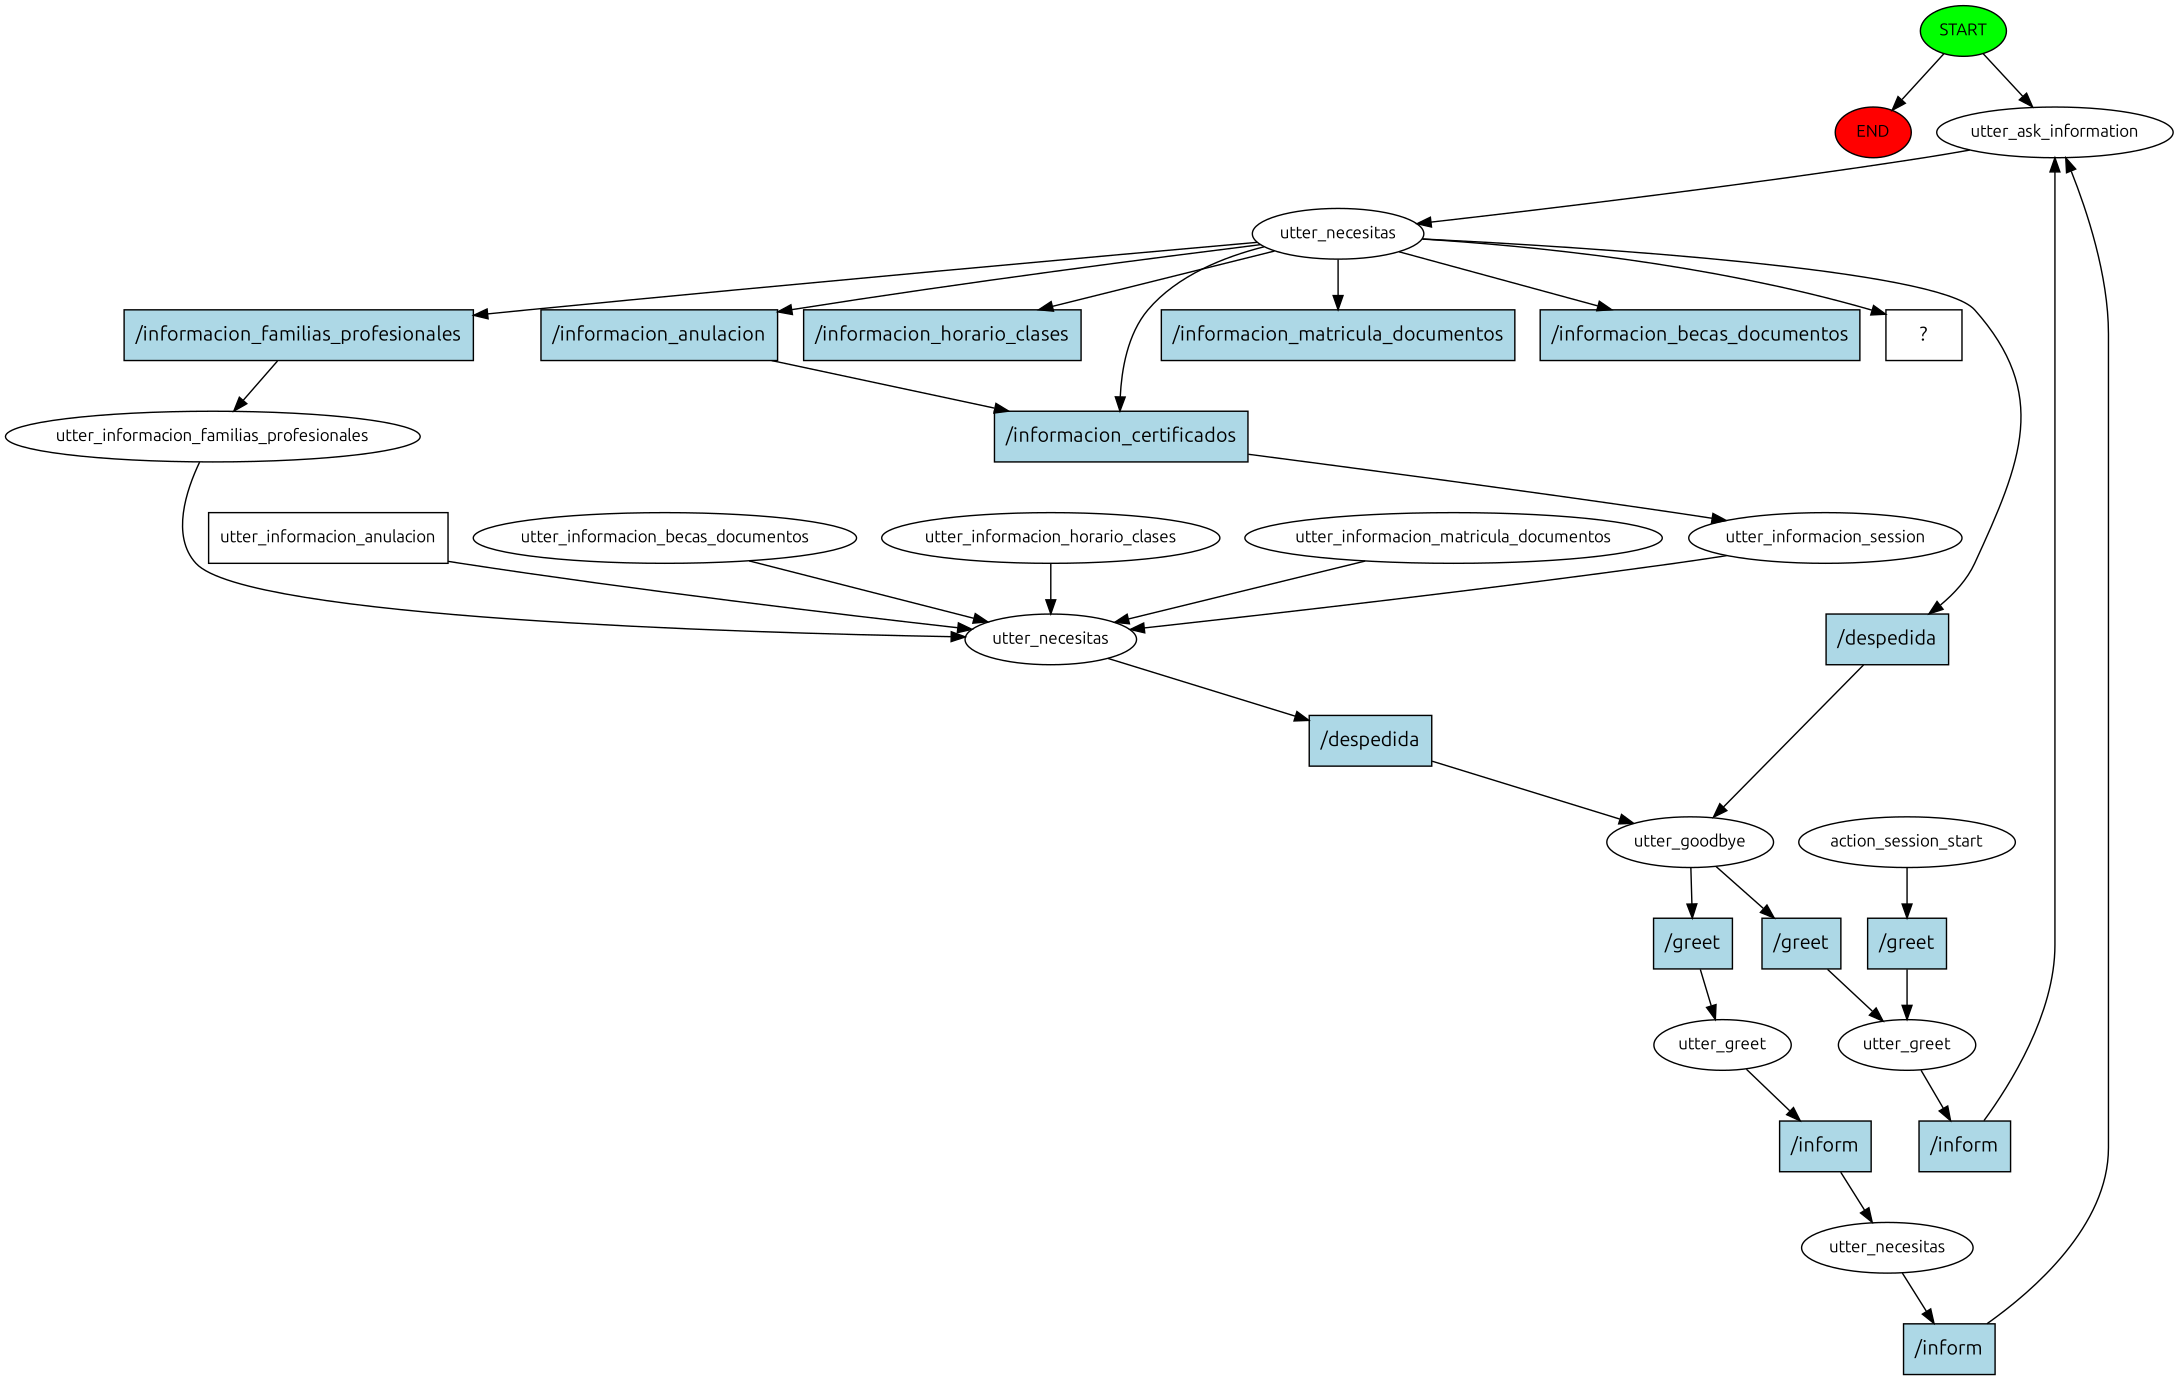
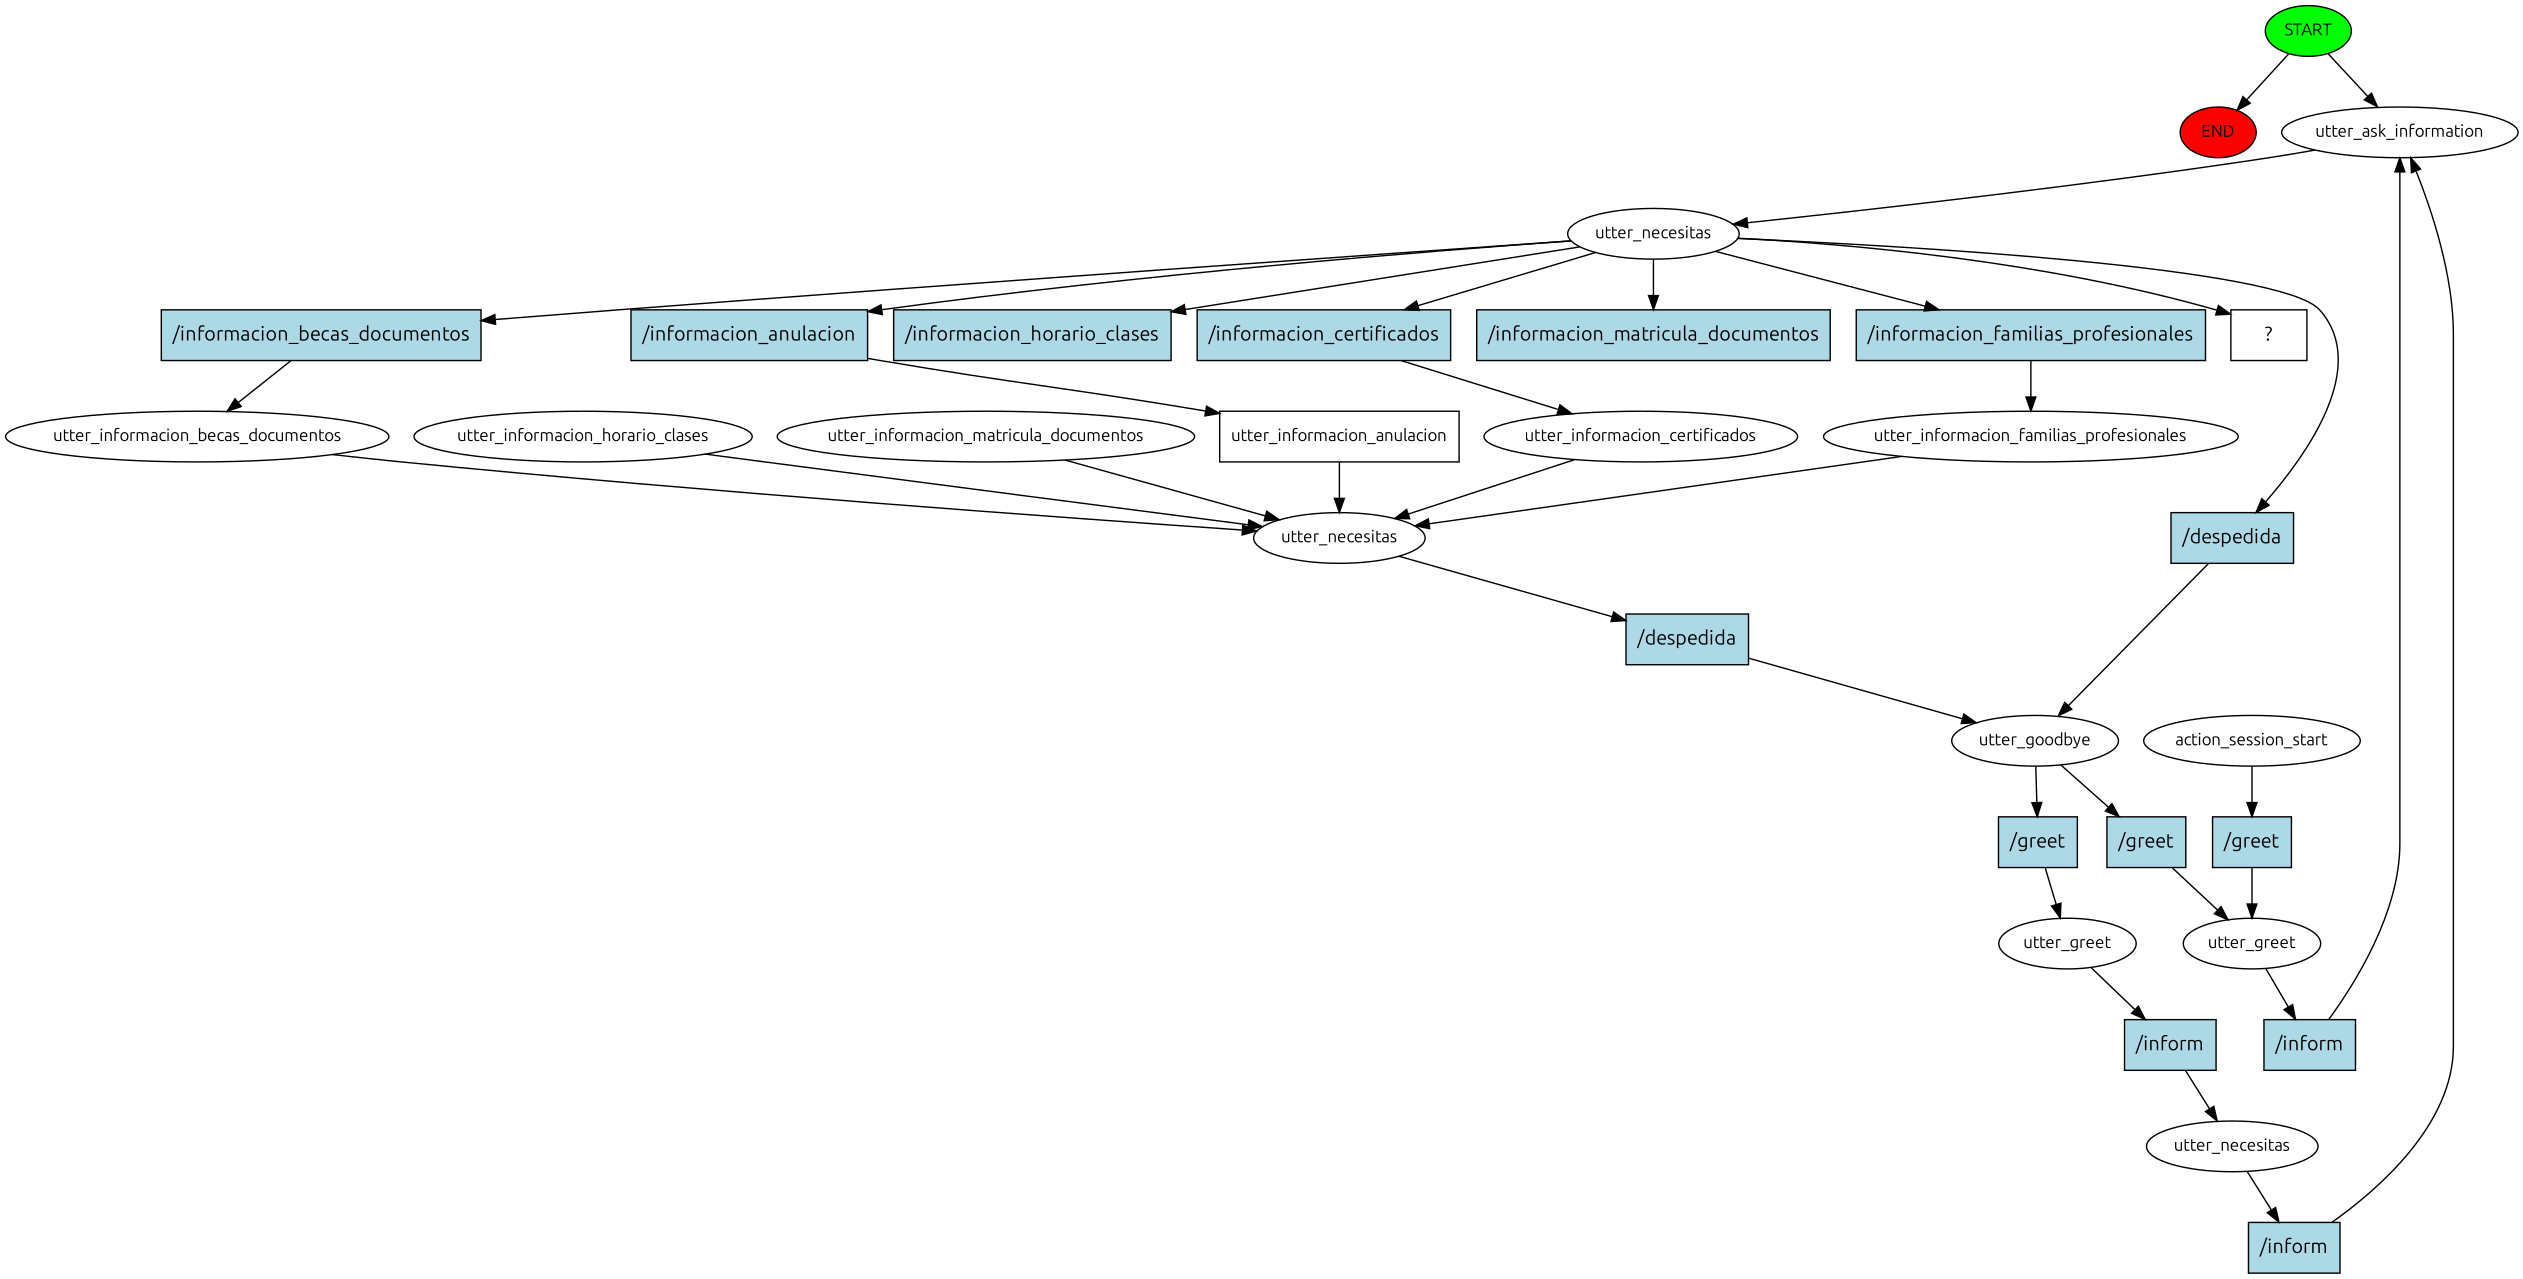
none -> (264, 382)
(883, 384) -> (1037, 385)
(1825, 538) -> (1641, 437)
